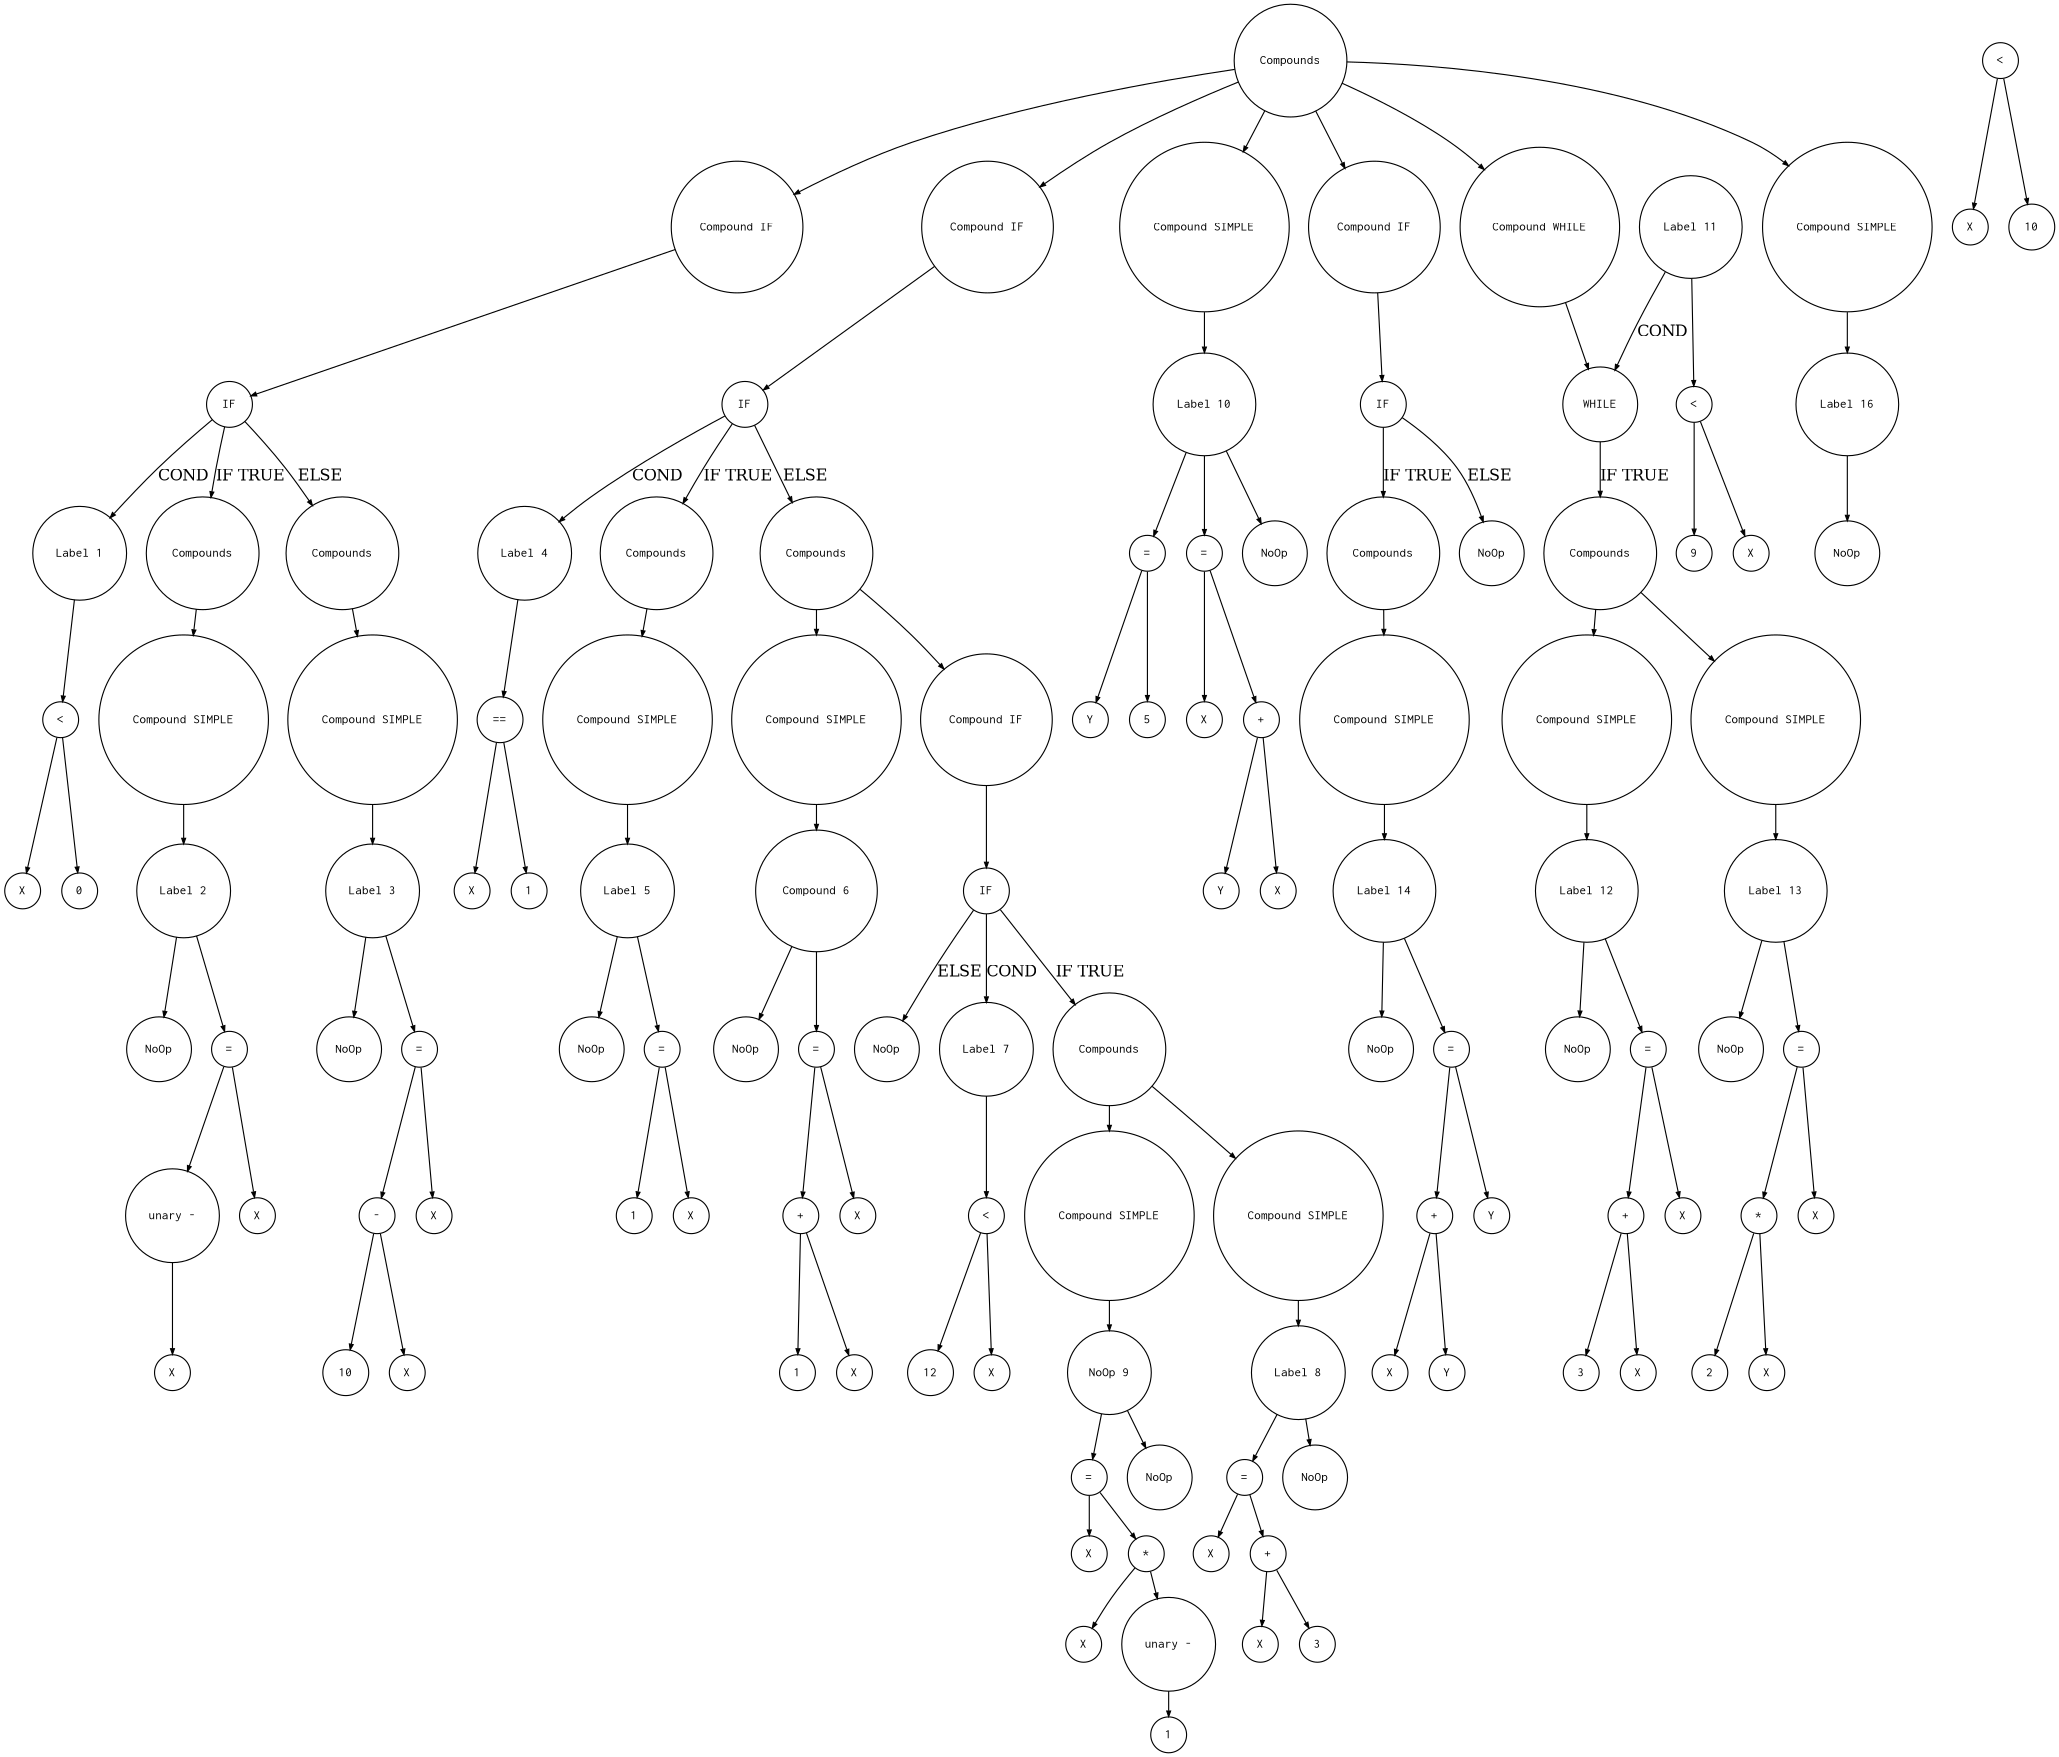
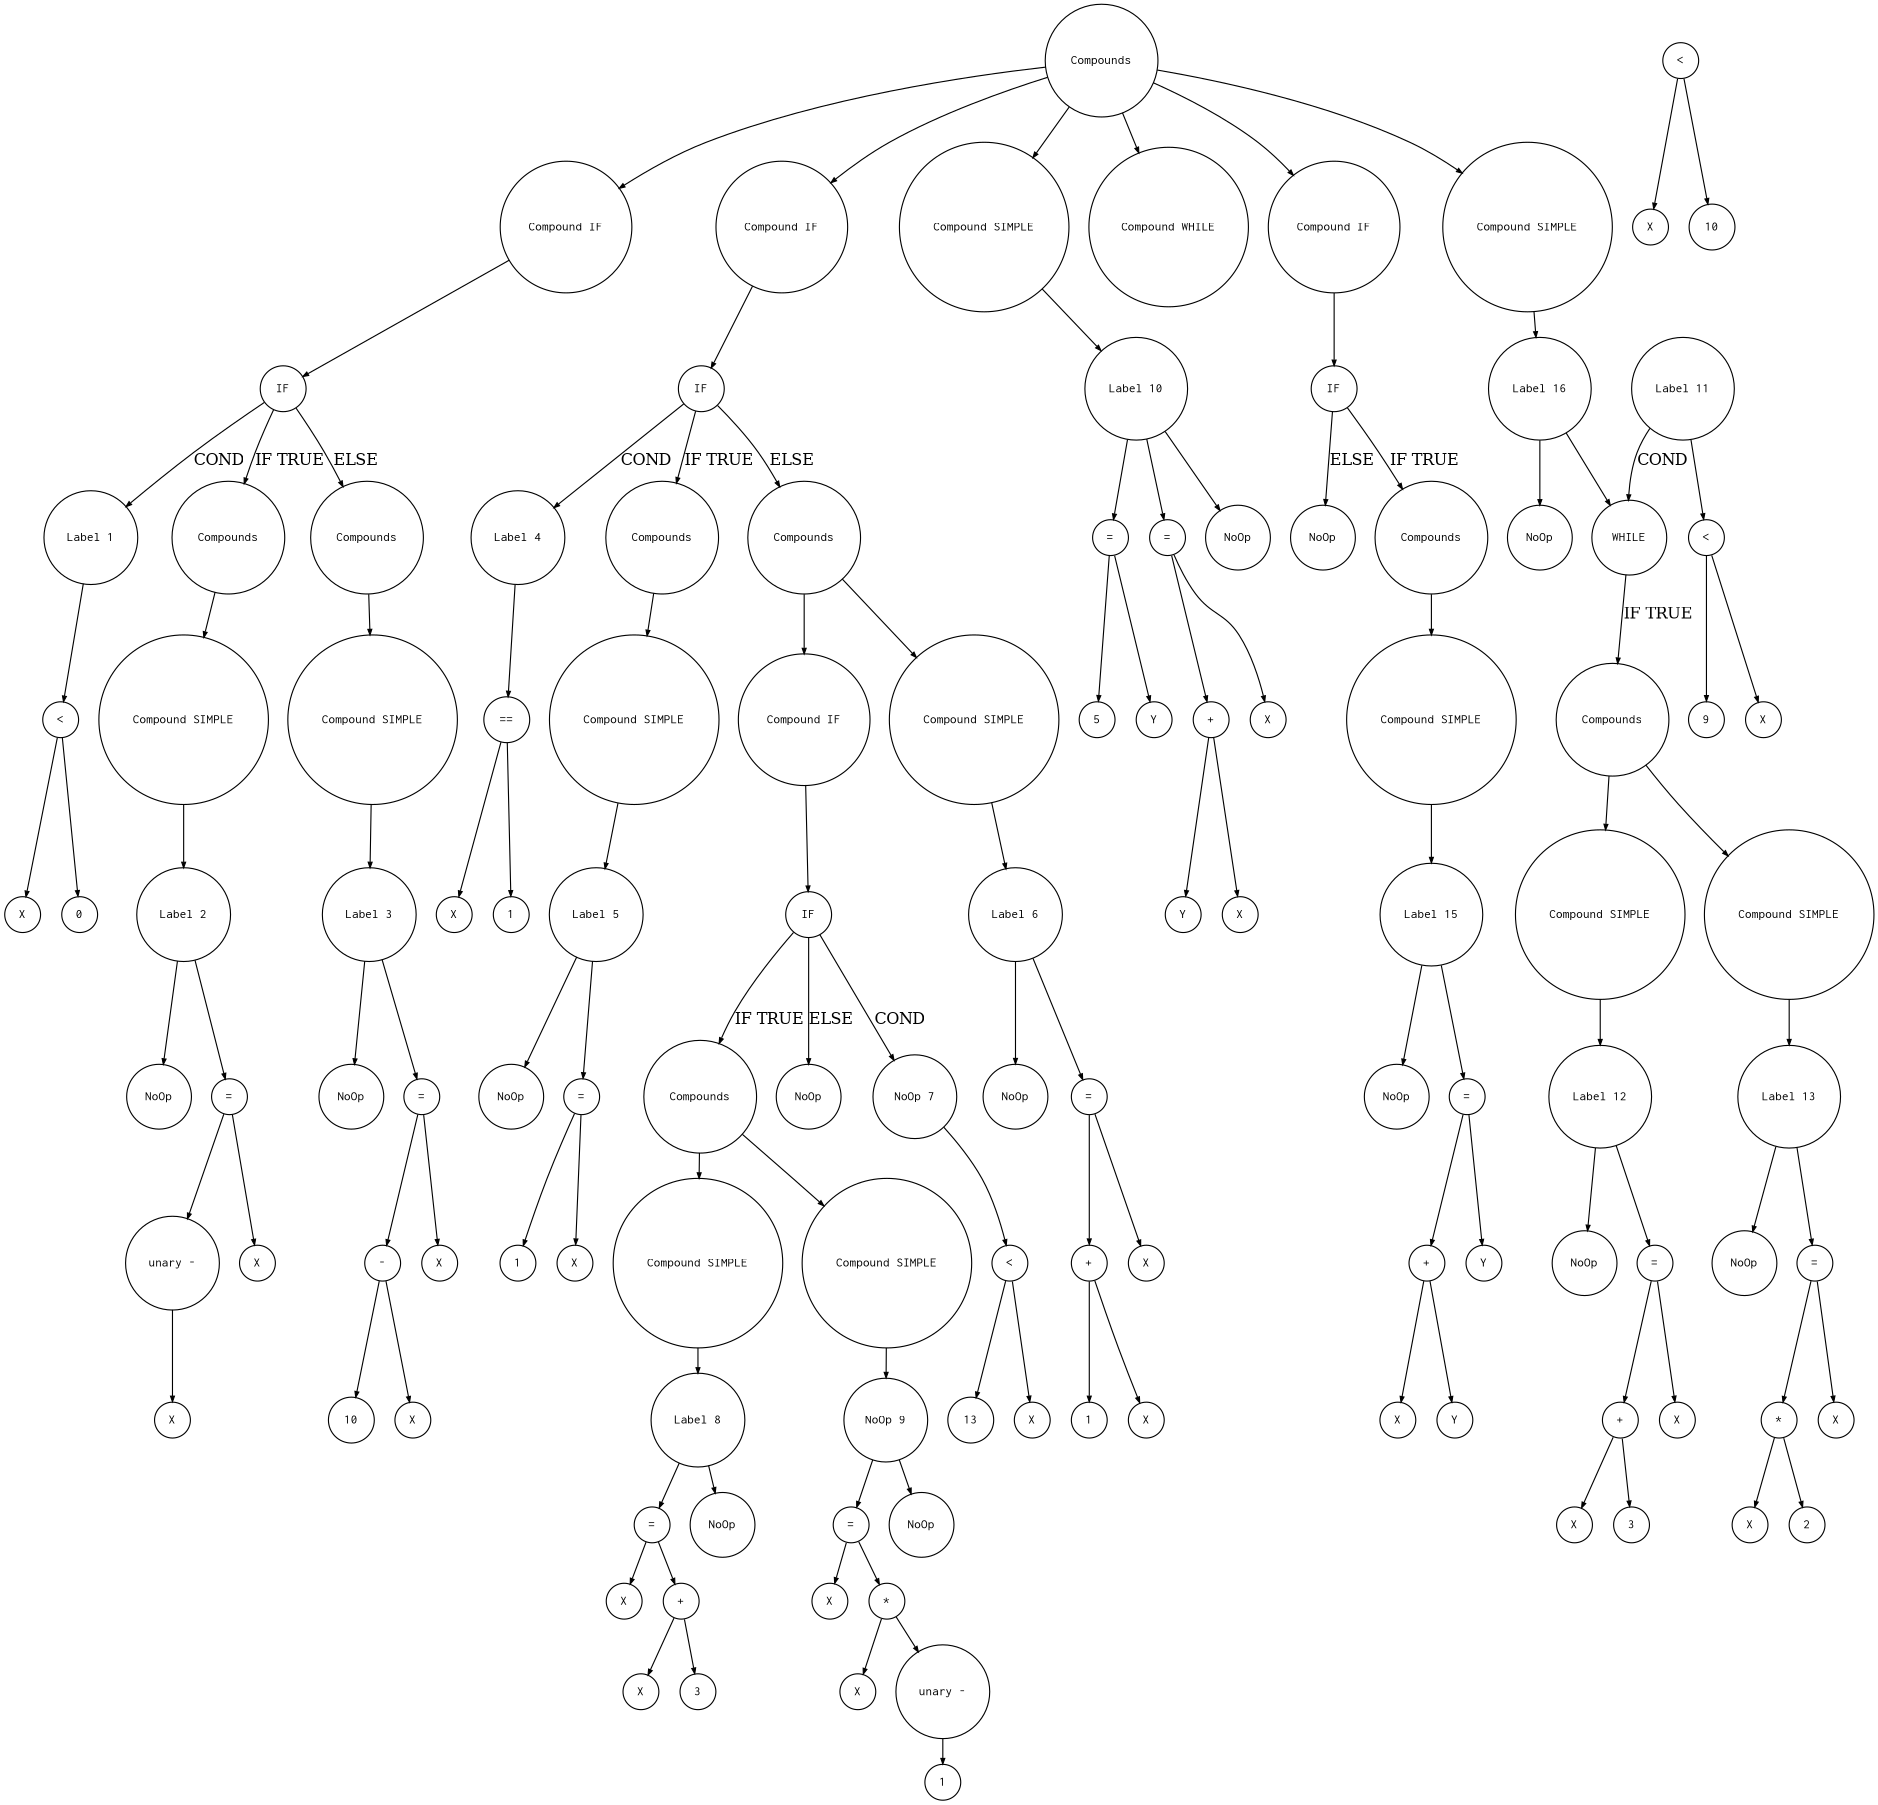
(1576, 333) -> (1587, 467)
(816, 891) -> (1015, 915)
(1384, 891) -> (1431, 915)
(986, 1049) -> (915, 1097)
(931, 1373) -> (971, 1420)
